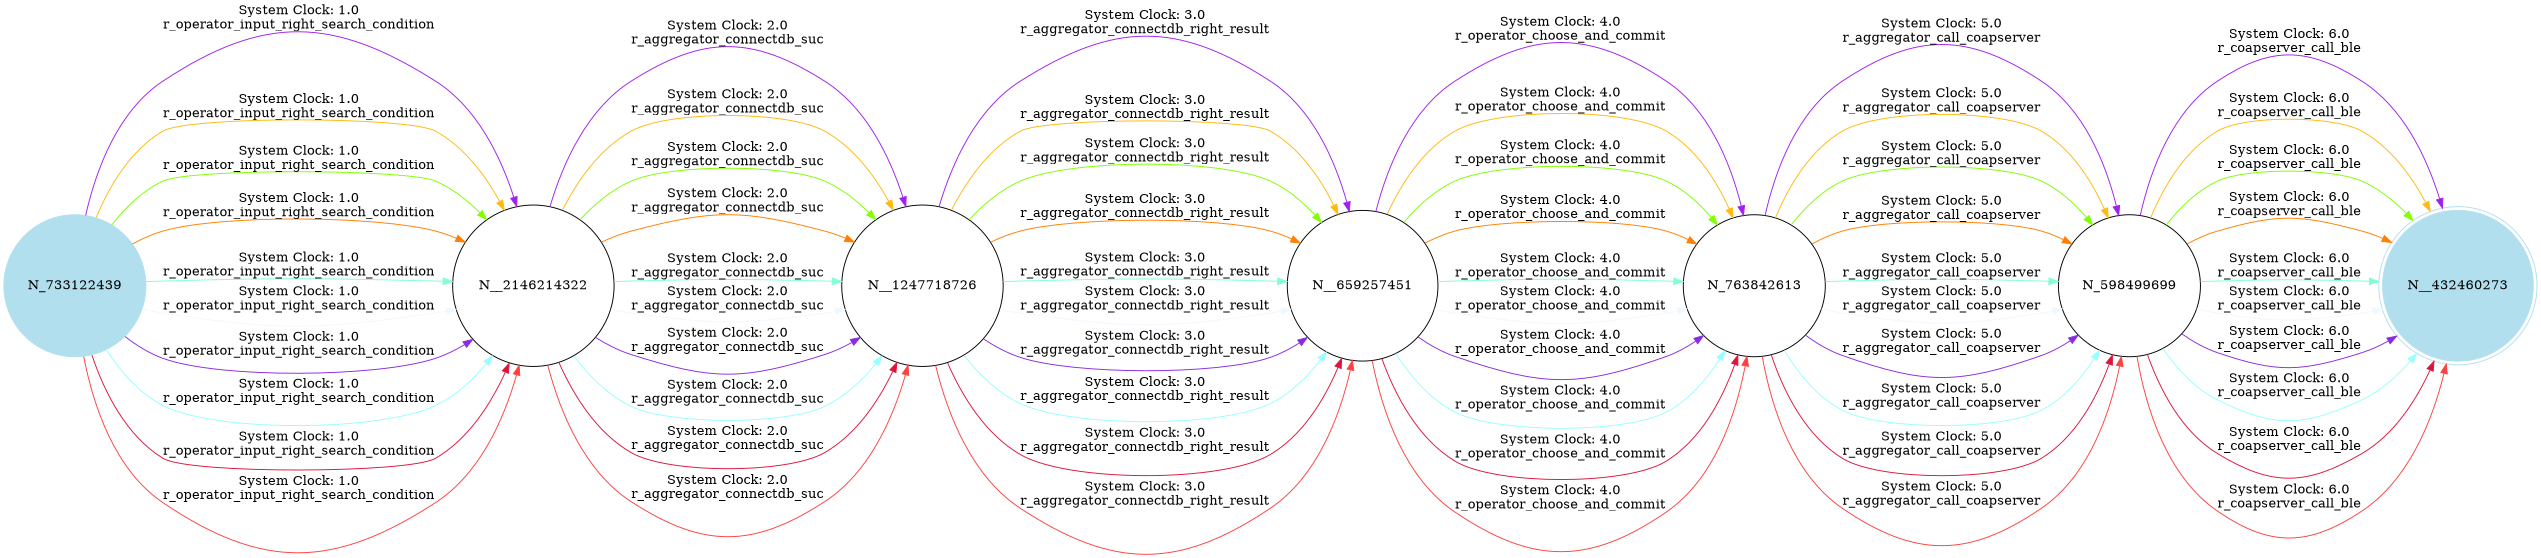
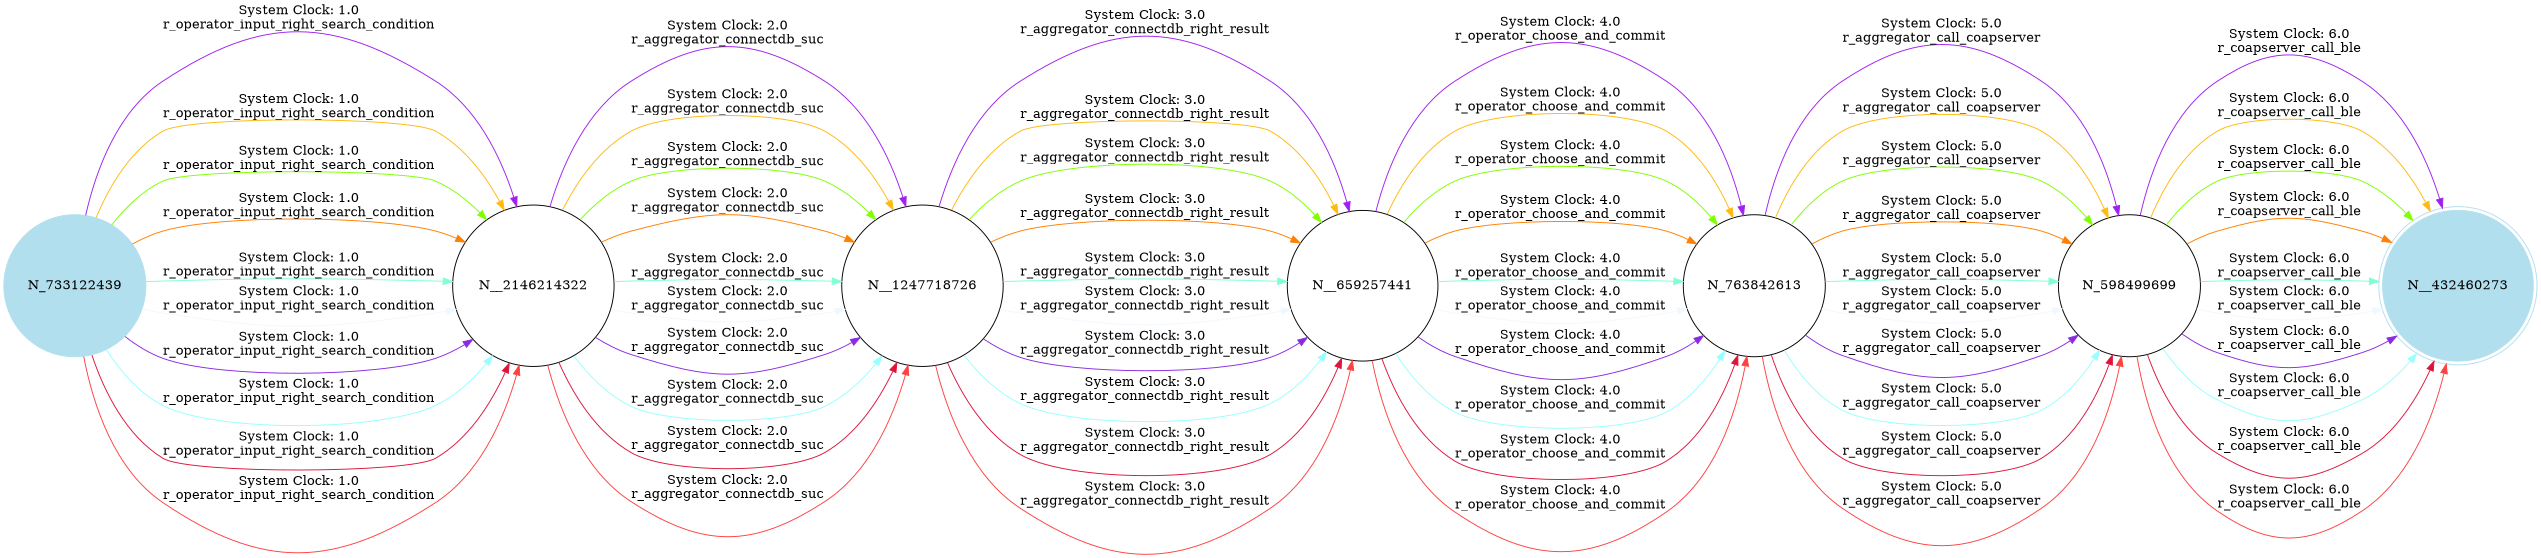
(1363, 286) -> (1363, 286)
